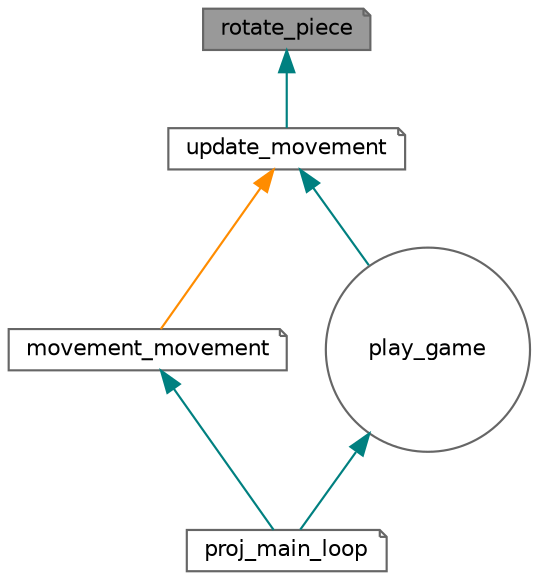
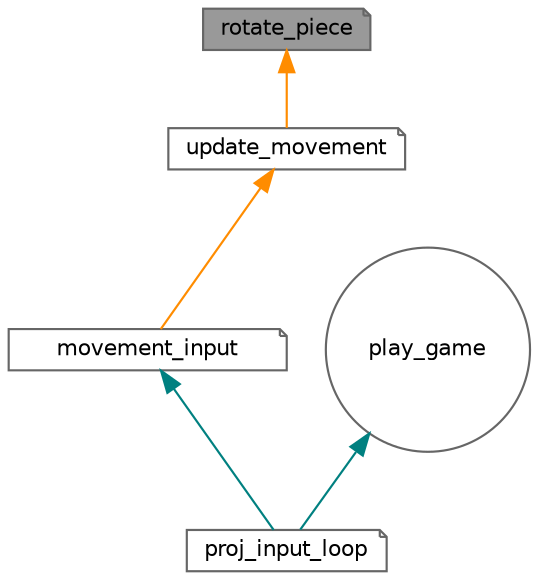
(287, 100) -> (287, 100)
(341, 227) -> none
(148, 350) -> (148, 350)
(287, 551) -> (287, 551)
